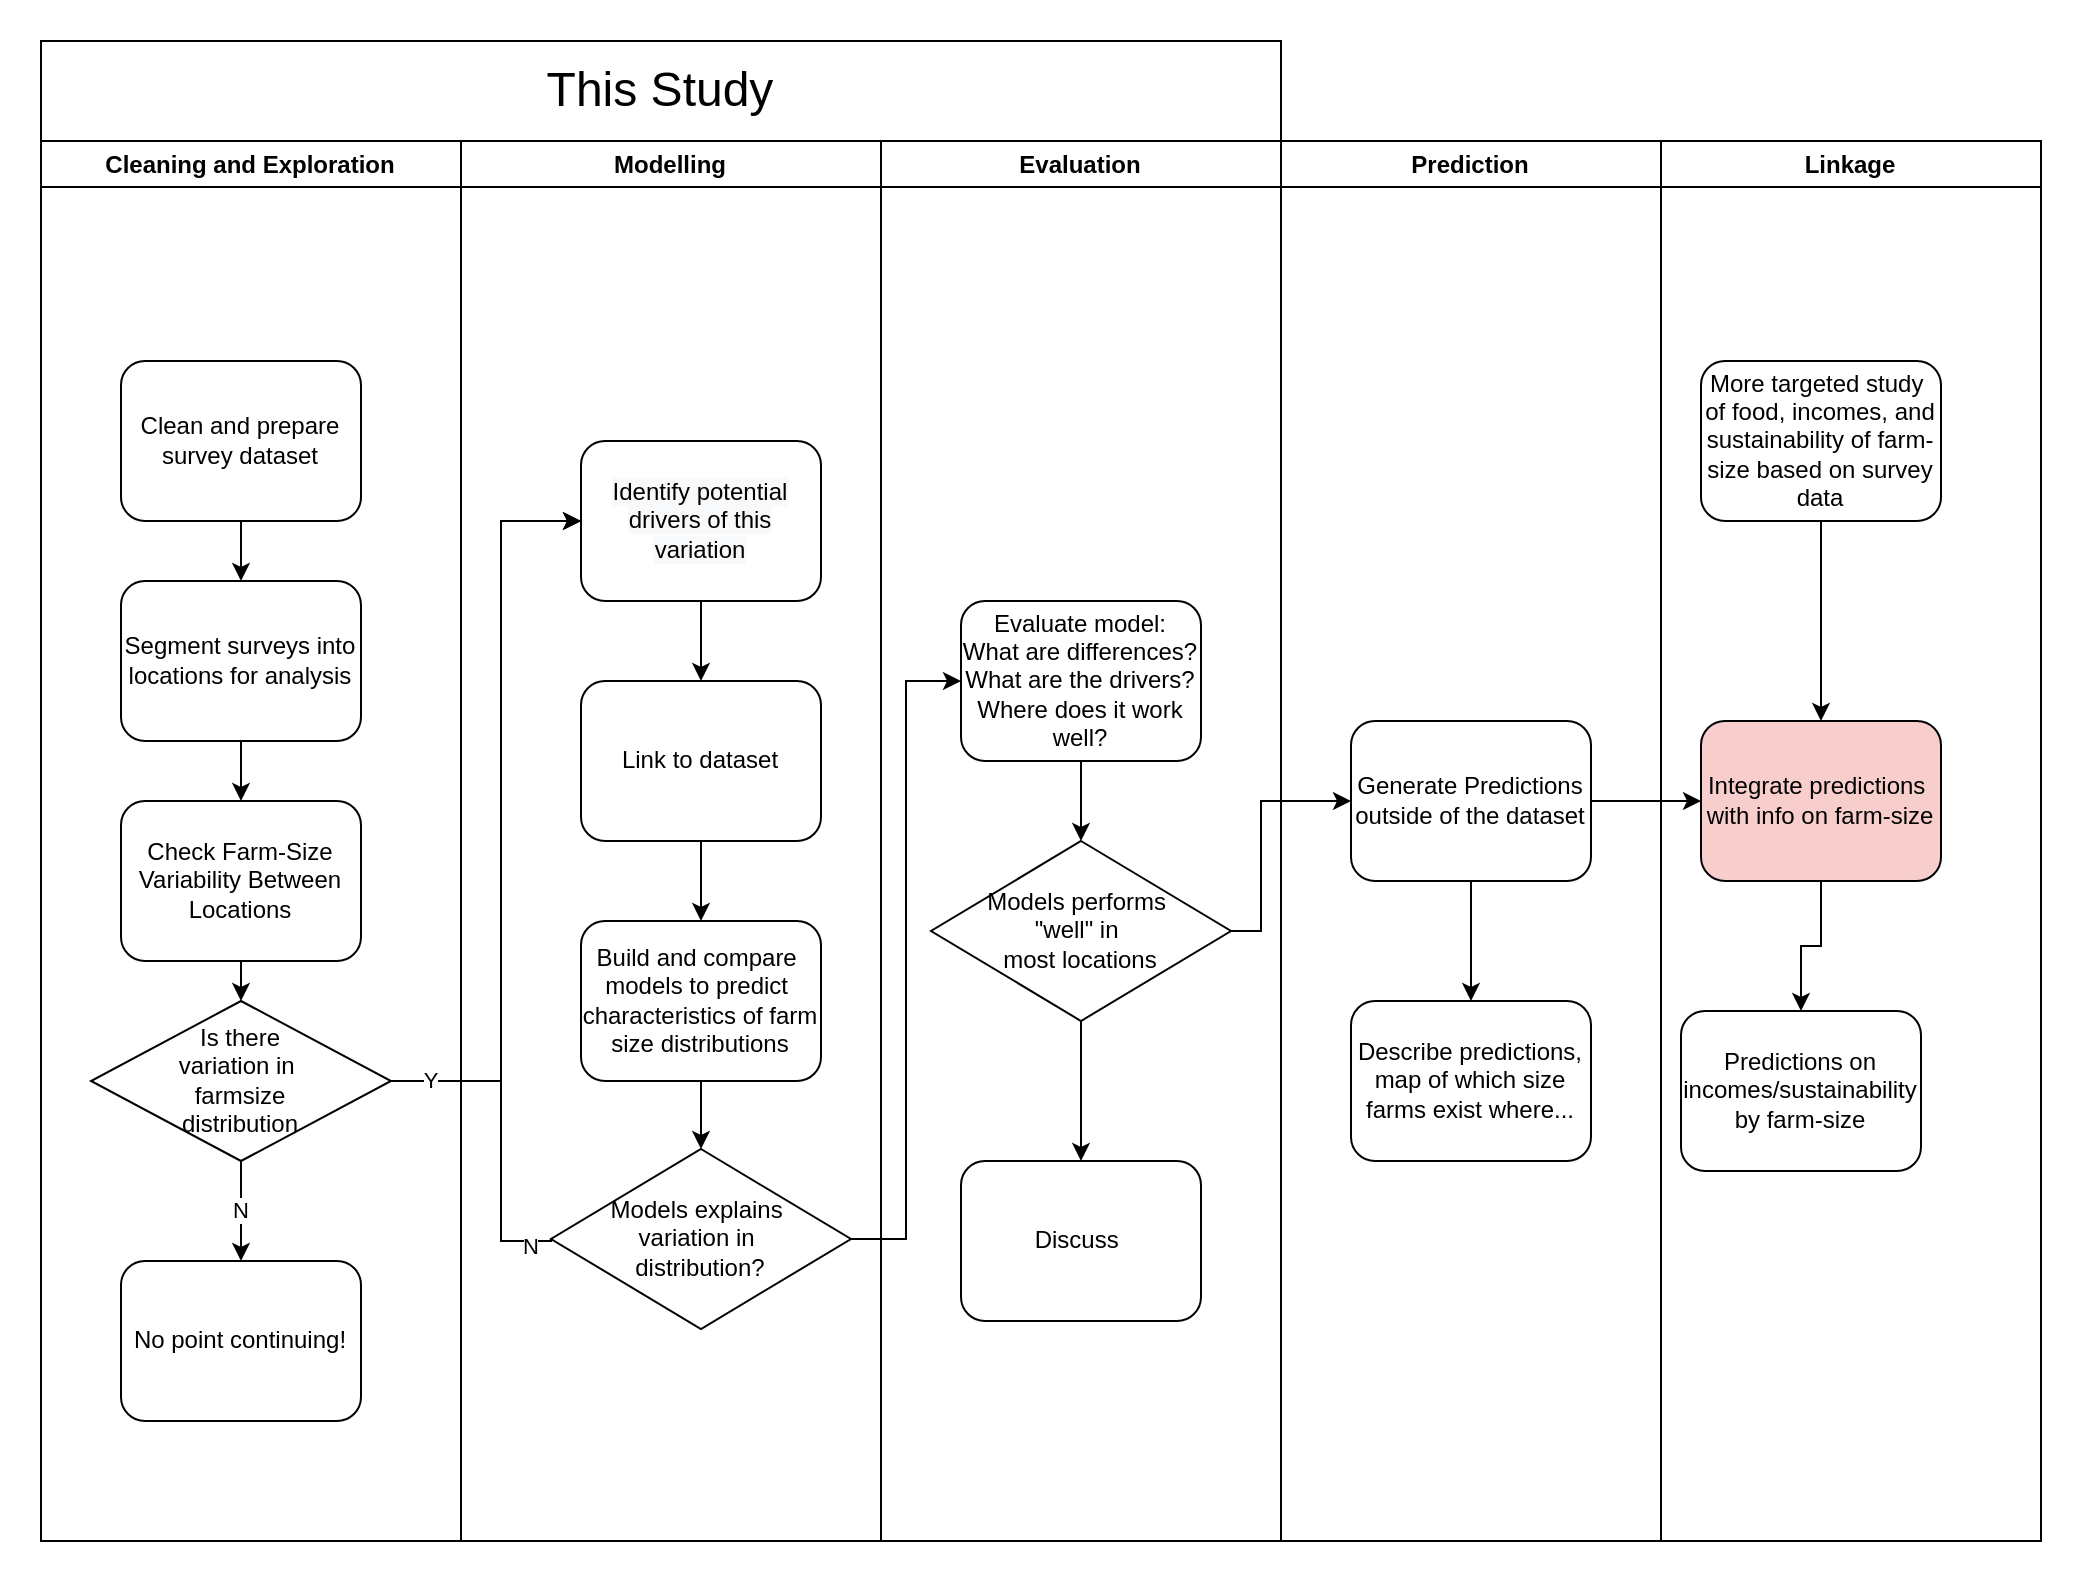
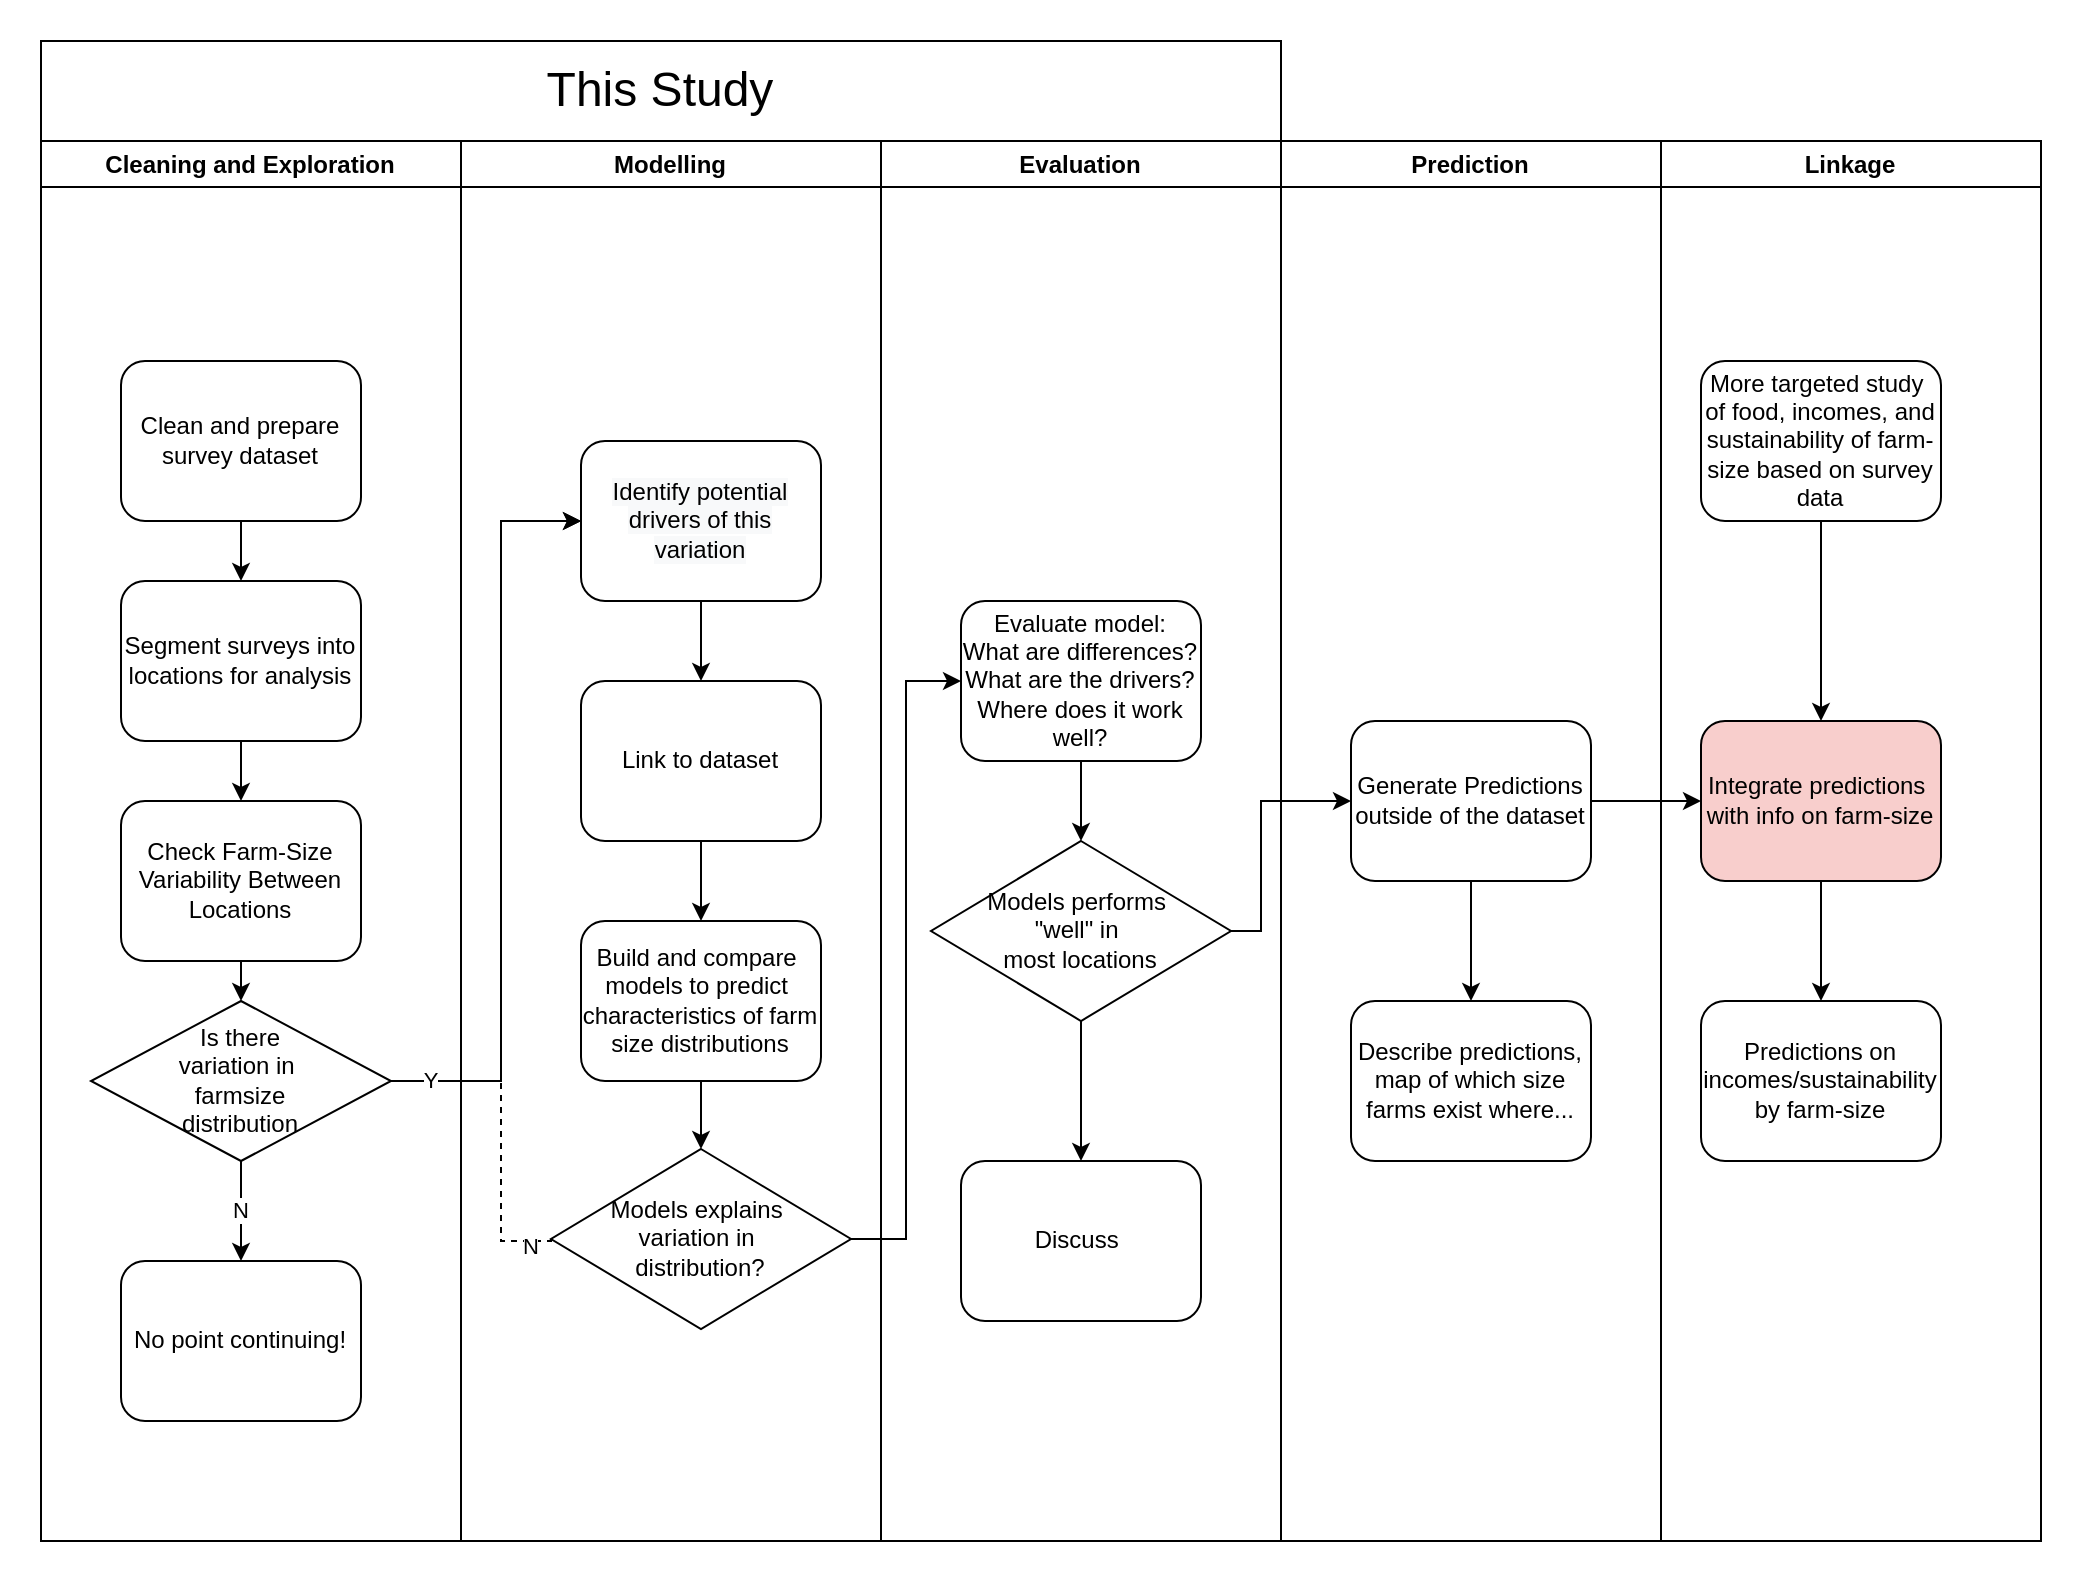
(1801, 1091) -> (1821, 1081)
(501, 1176) -> (501, 1176)
